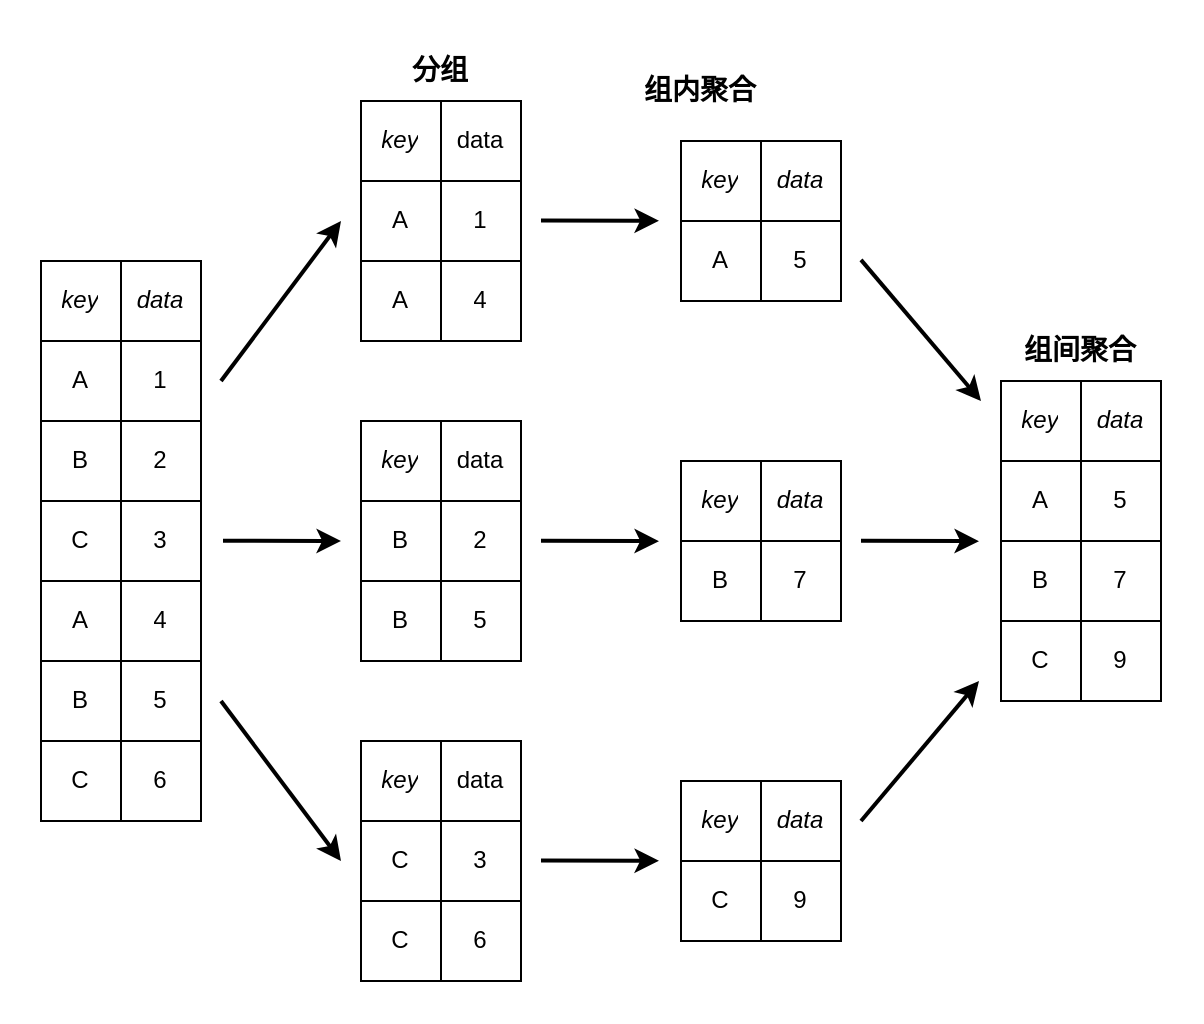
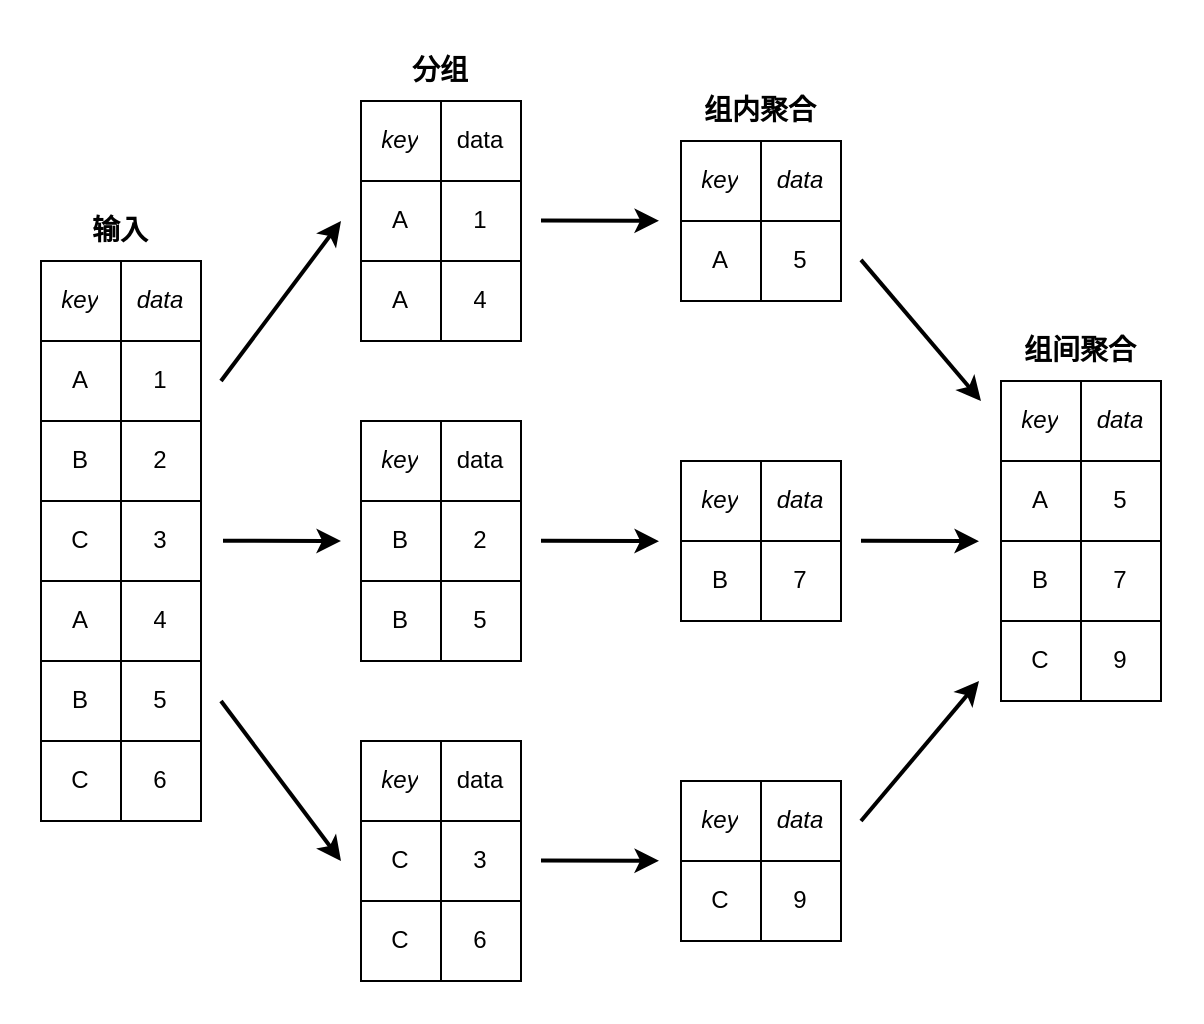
(701, 91) -> (761, 111)
none -> (121, 231)
